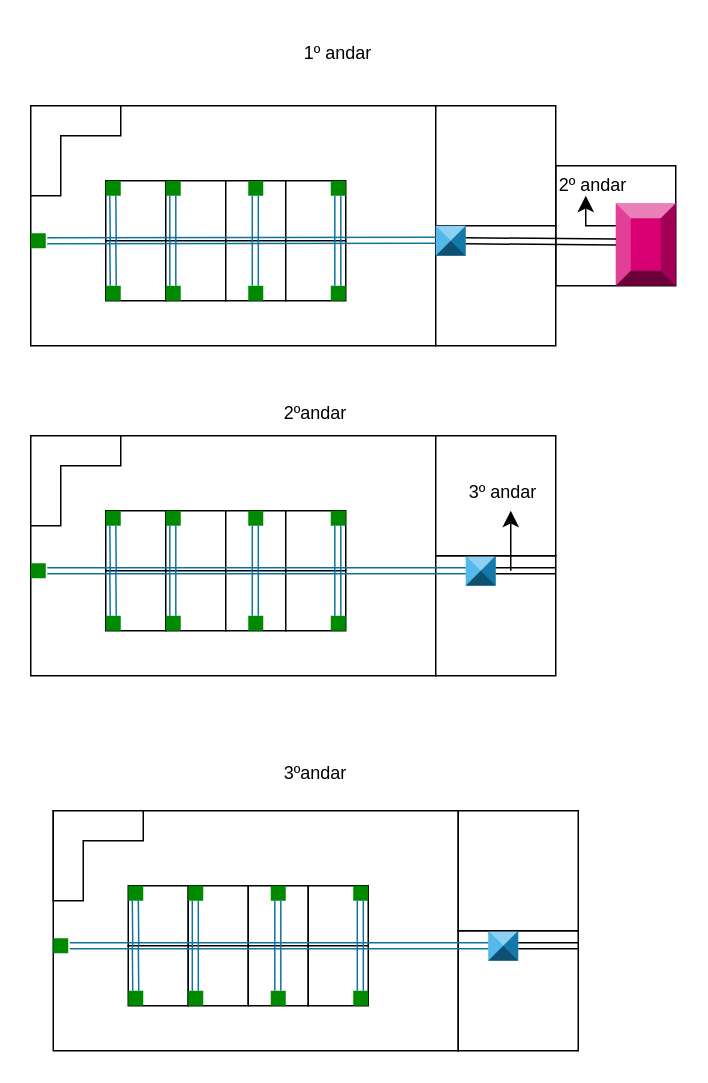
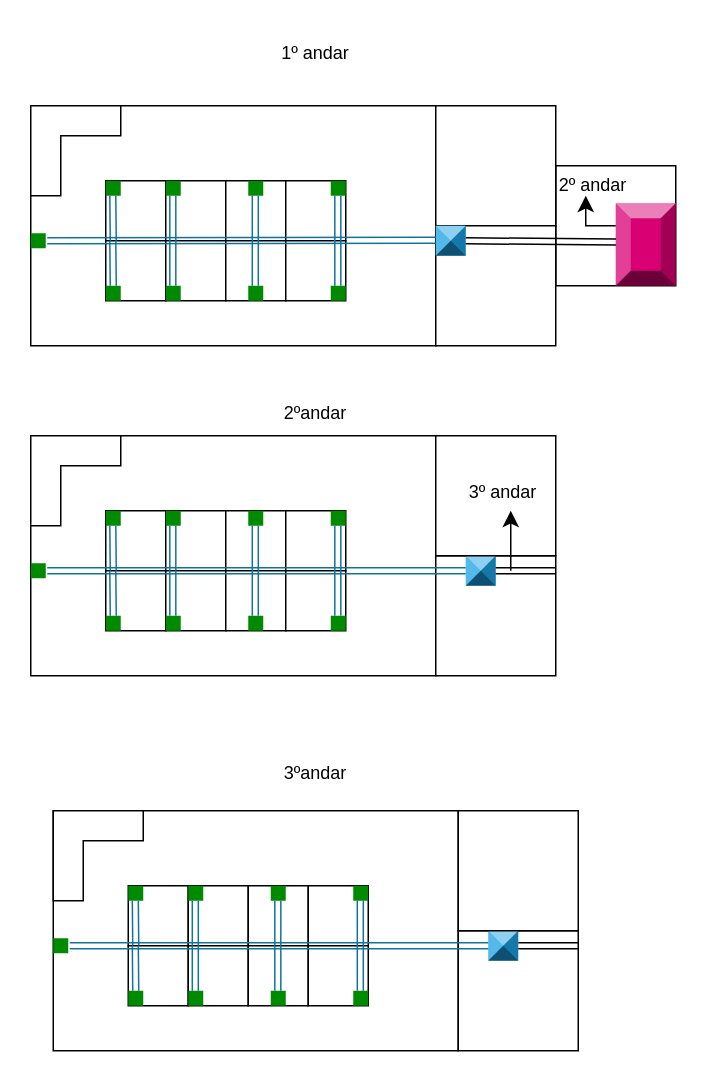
(338, 53) -> (316, 53)
